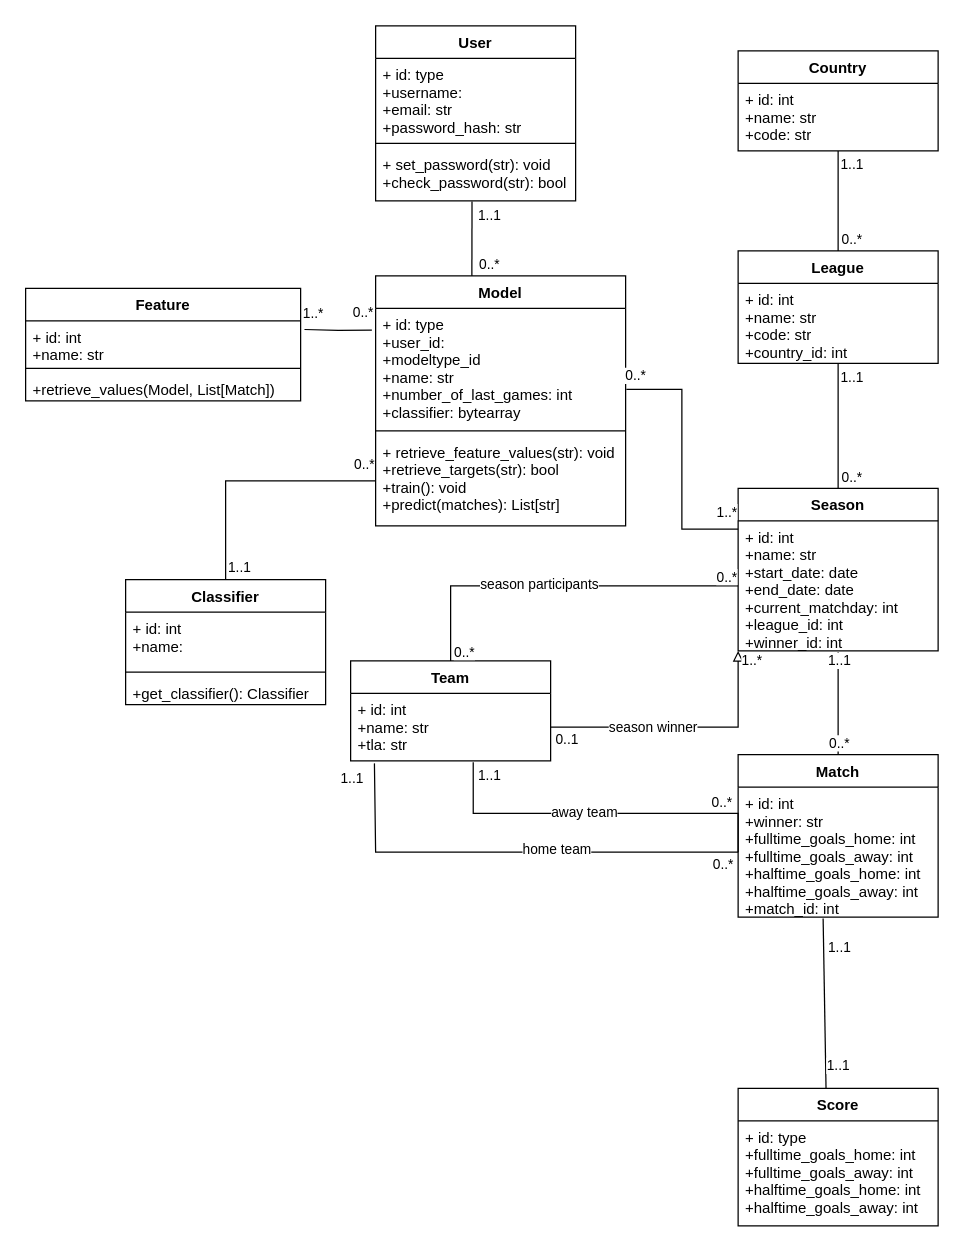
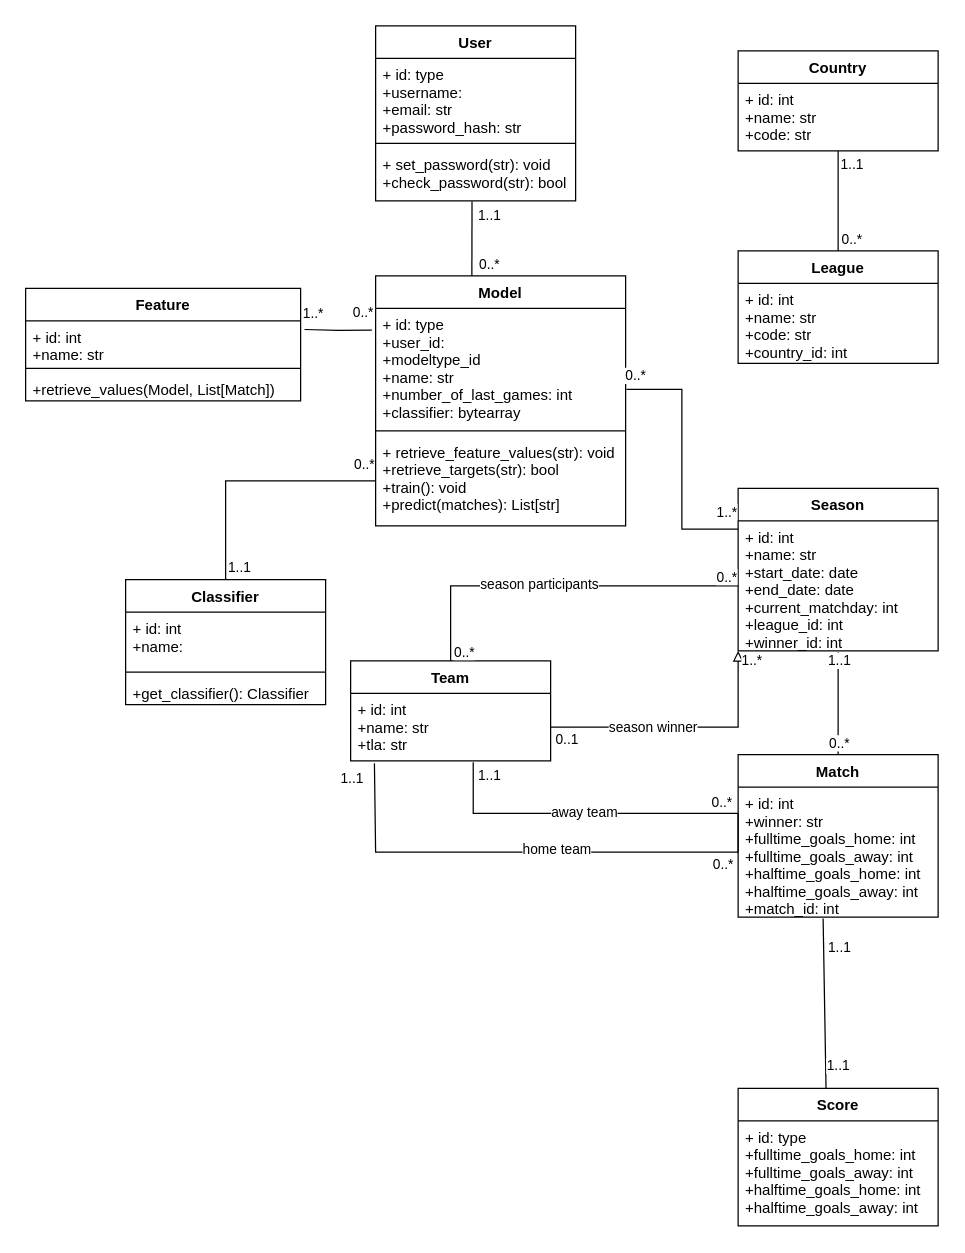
(838, 427) -> none
